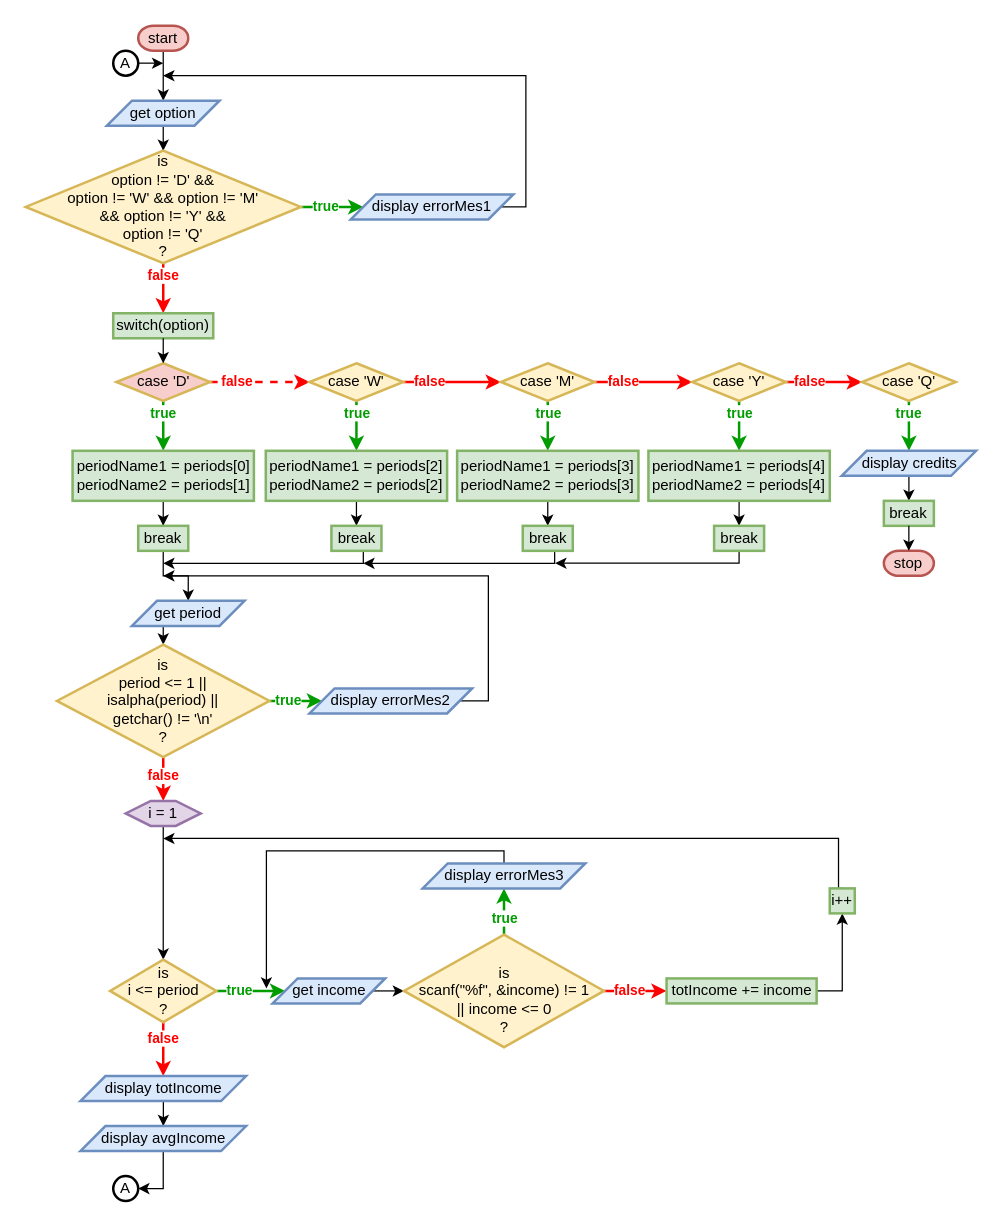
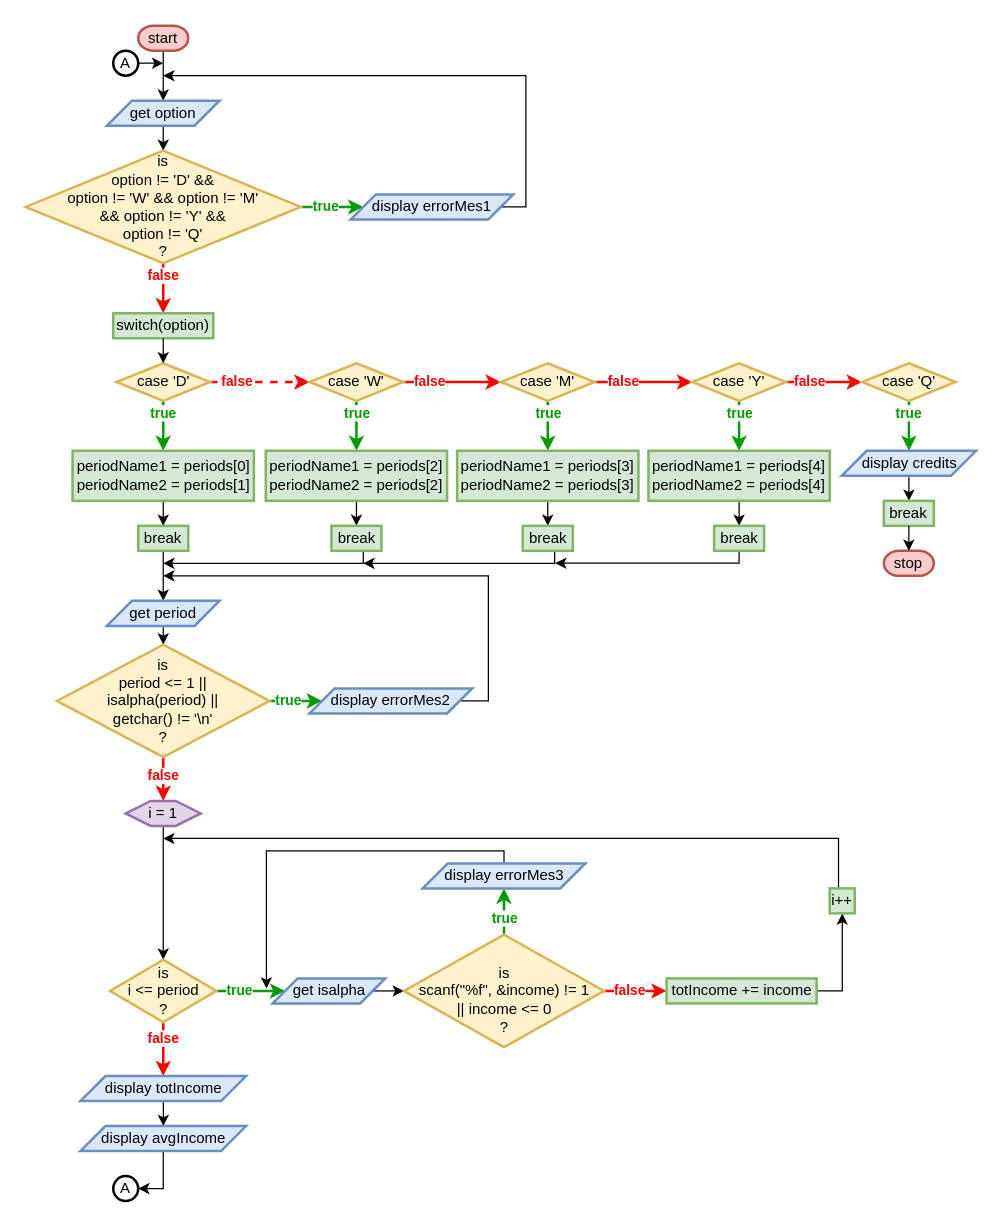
(163, 382) -> (163, 382)
(188, 613) -> (163, 613)
(329, 991) -> (329, 991)
